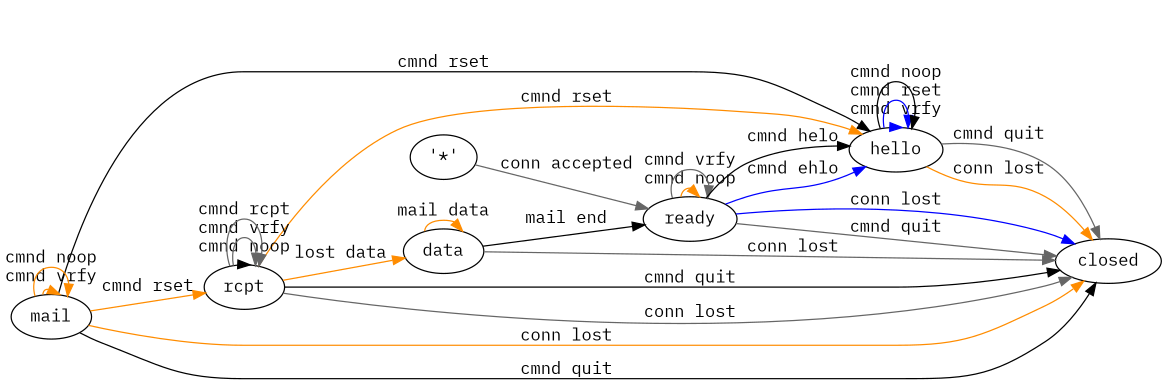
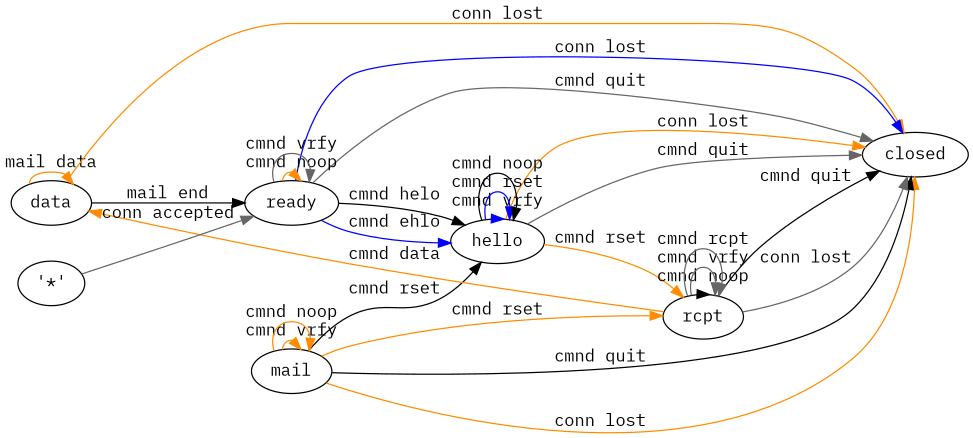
(525, 108) -> (612, 258)
(341, 253) -> (395, 254)
(763, 256) -> (470, 24)
